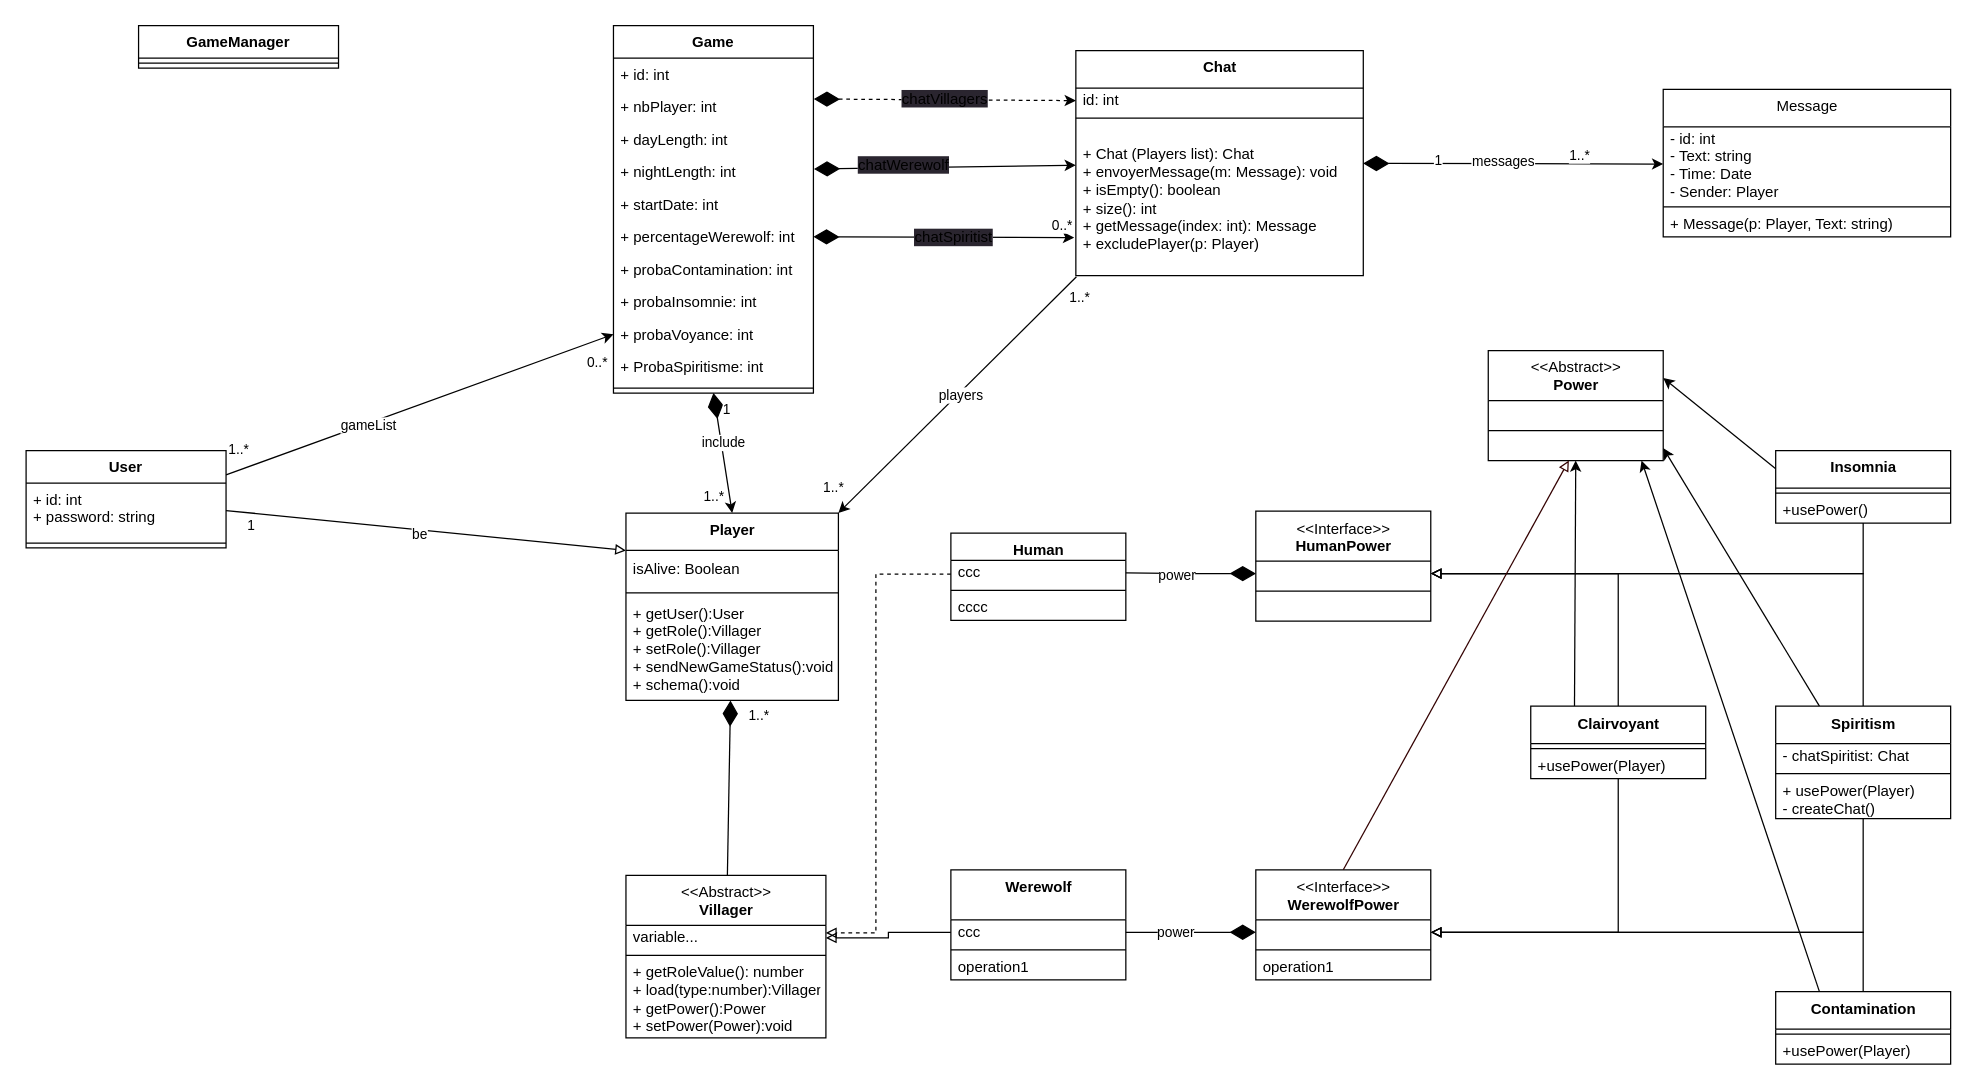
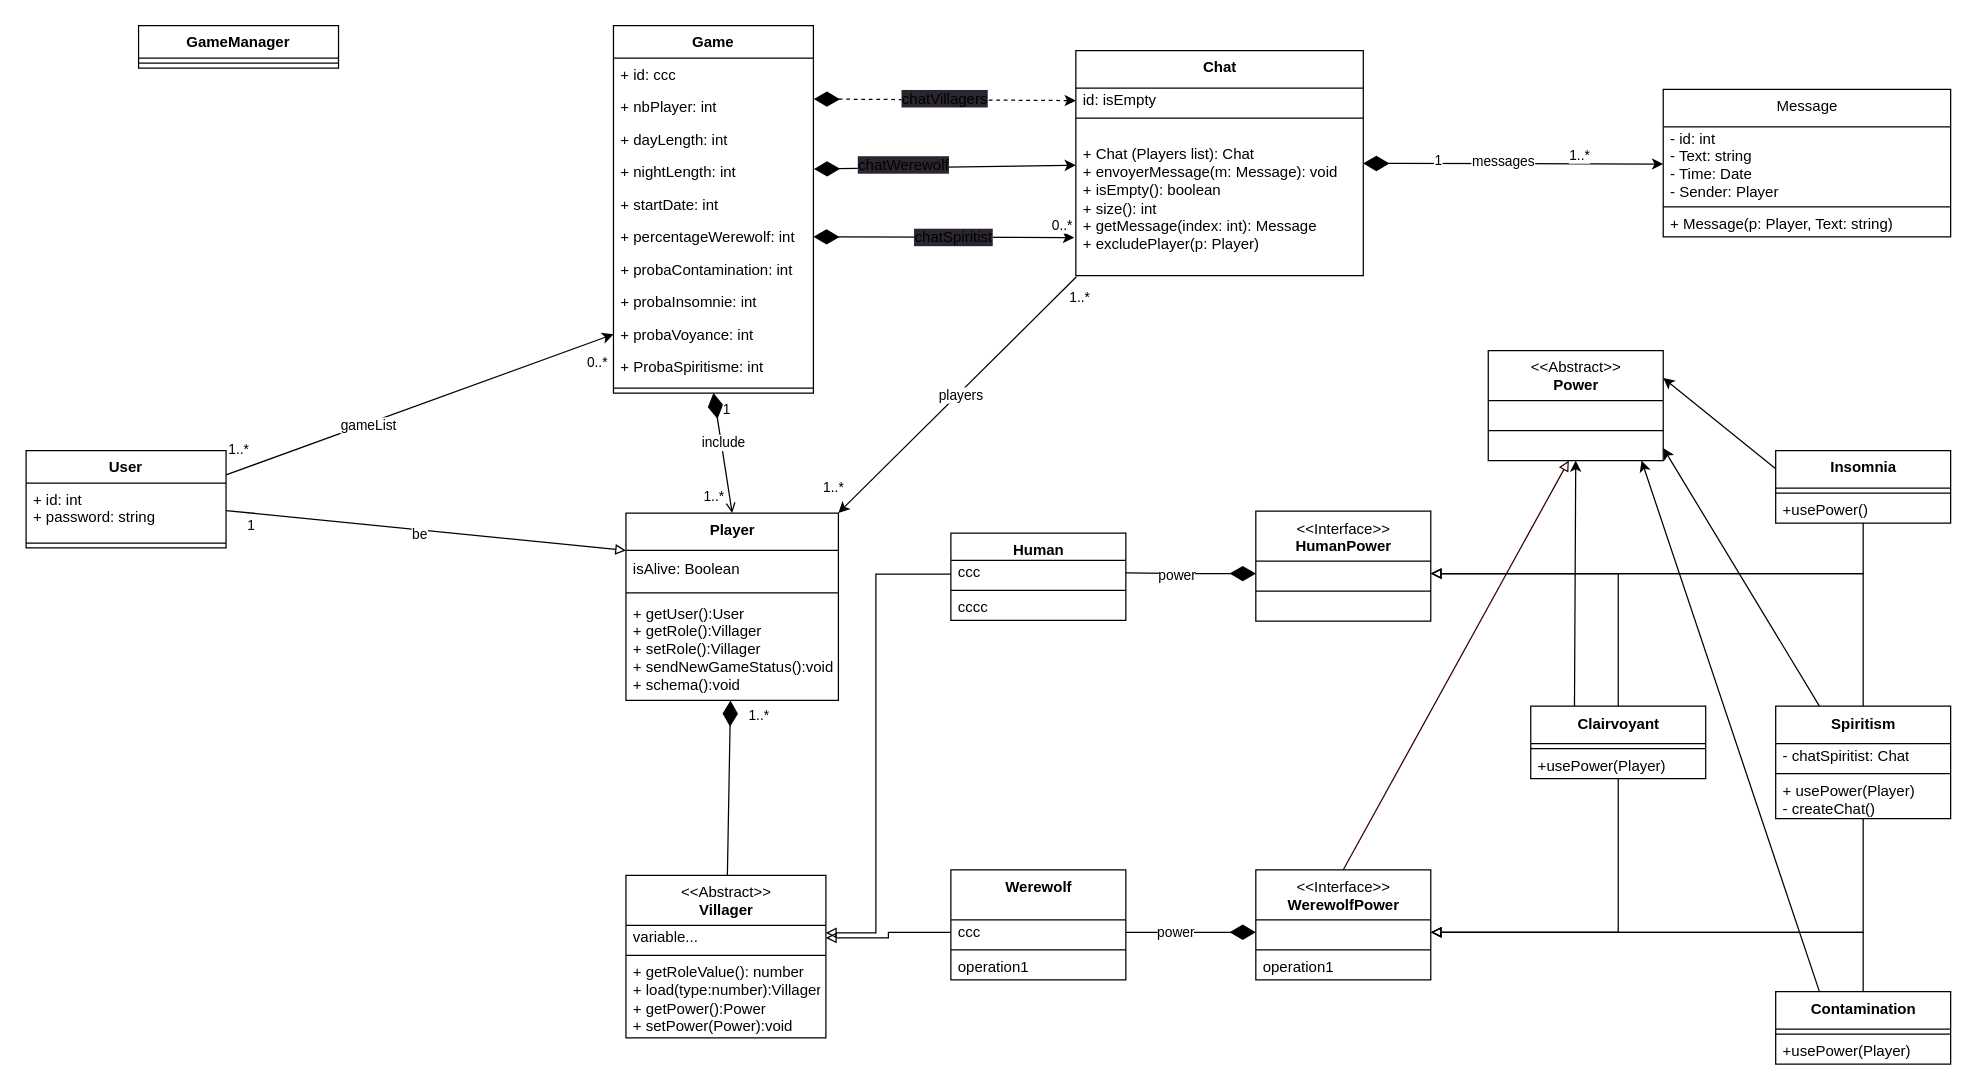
(648, 75) -> (650, 75)
(1105, 101) -> (1122, 101)
(730, 503) -> (731, 505)
(876, 737) -> (876, 737)
